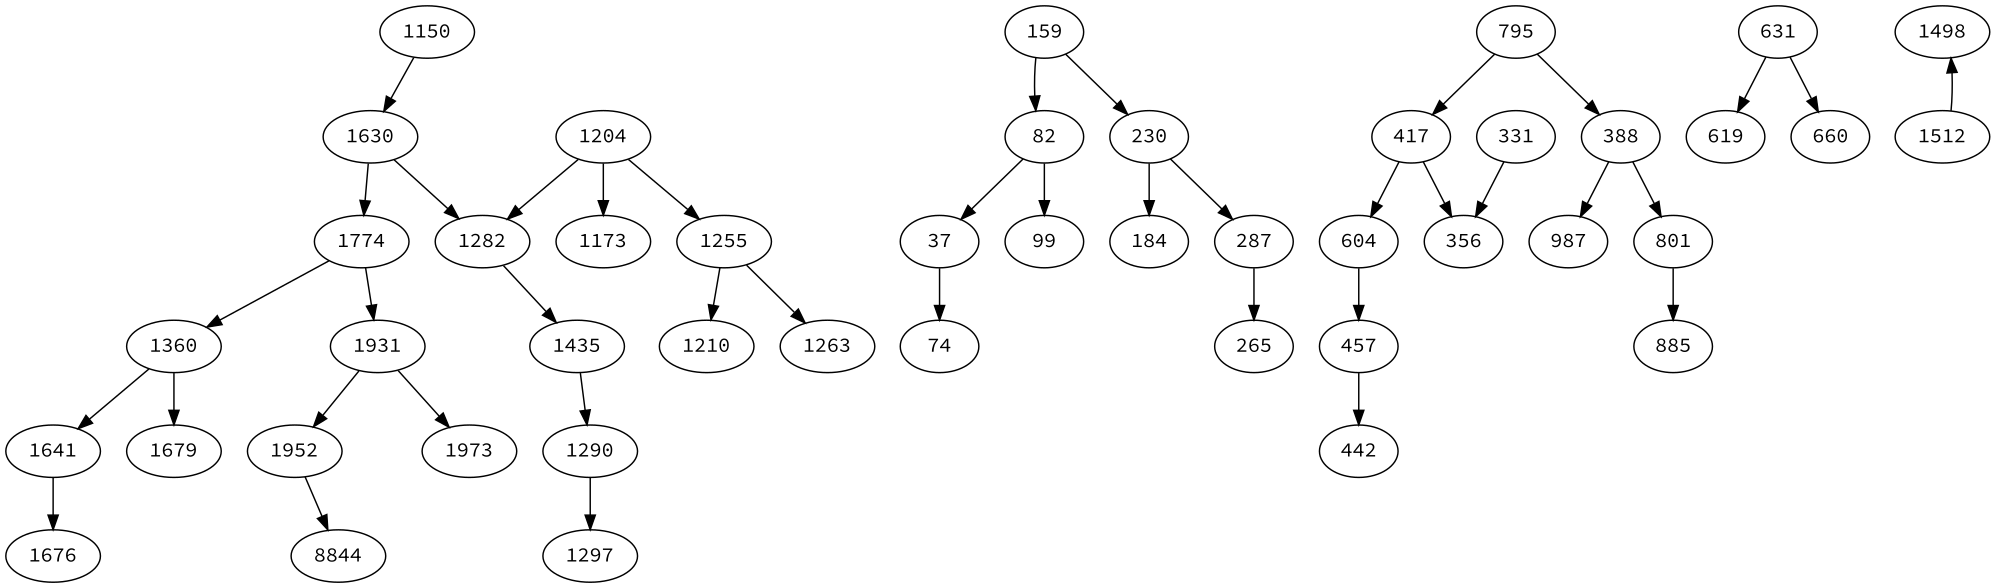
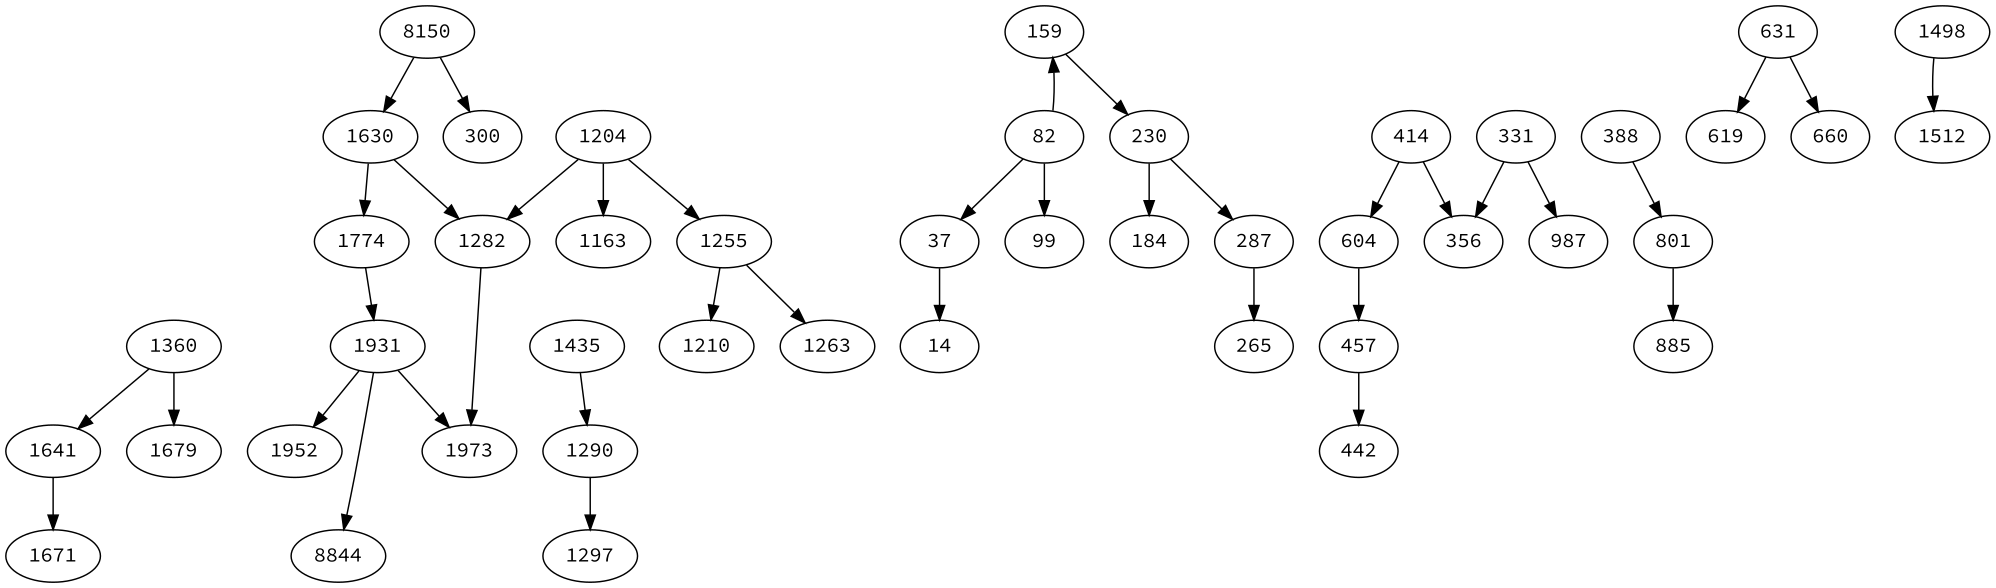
(427, 32) -> (427, 32)
(1516, 32) -> none
(1035, 77) -> (1054, 92)
(1952, 92) -> (1933, 77)
none -> (483, 137)
(1411, 137) -> (1411, 137)
(1598, 183) -> (1539, 183)
(603, 242) -> (603, 242)
(525, 289) -> (476, 339)
(274, 290) -> none
(940, 346) -> (940, 346)
(314, 497) -> (361, 444)
(53, 556) -> (53, 556)
